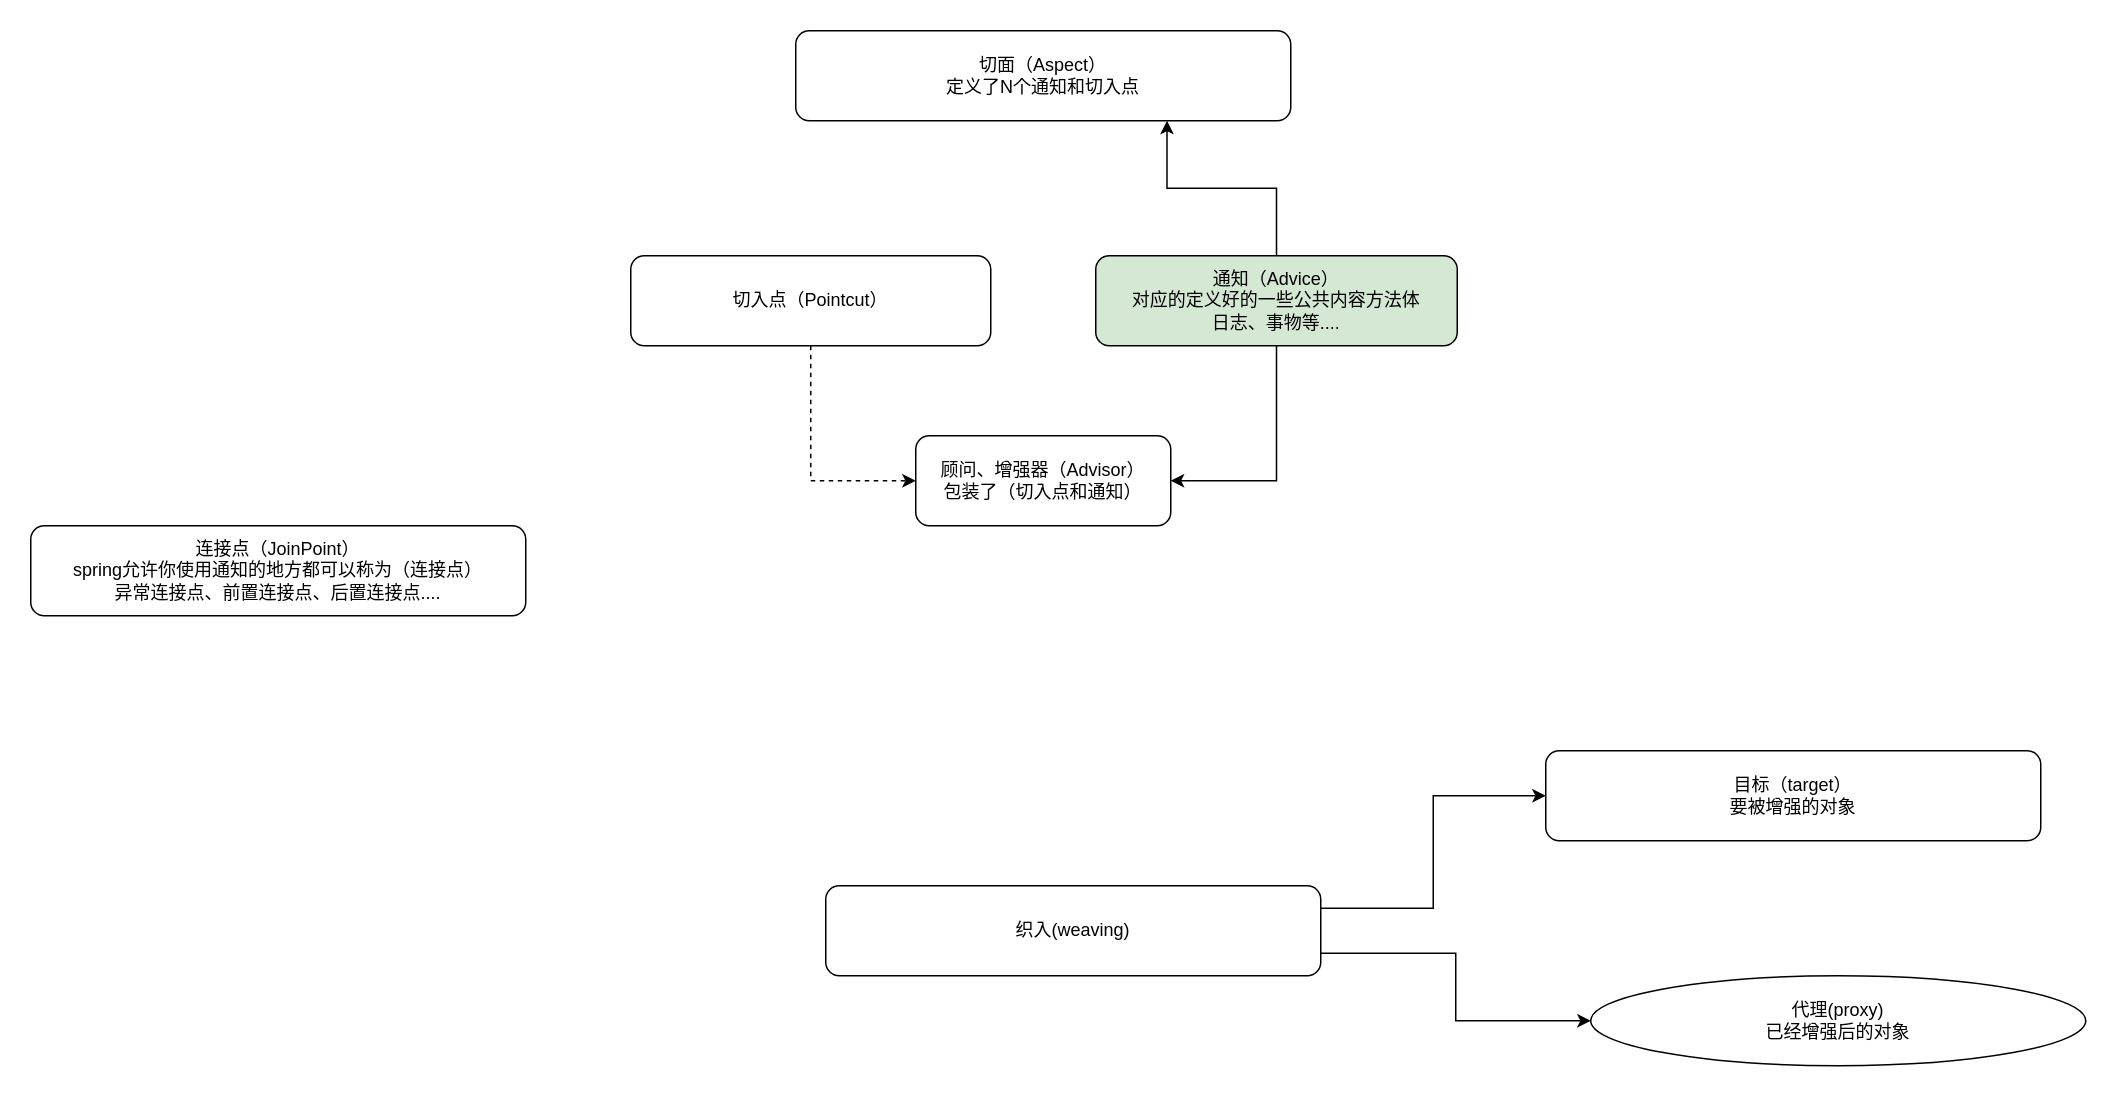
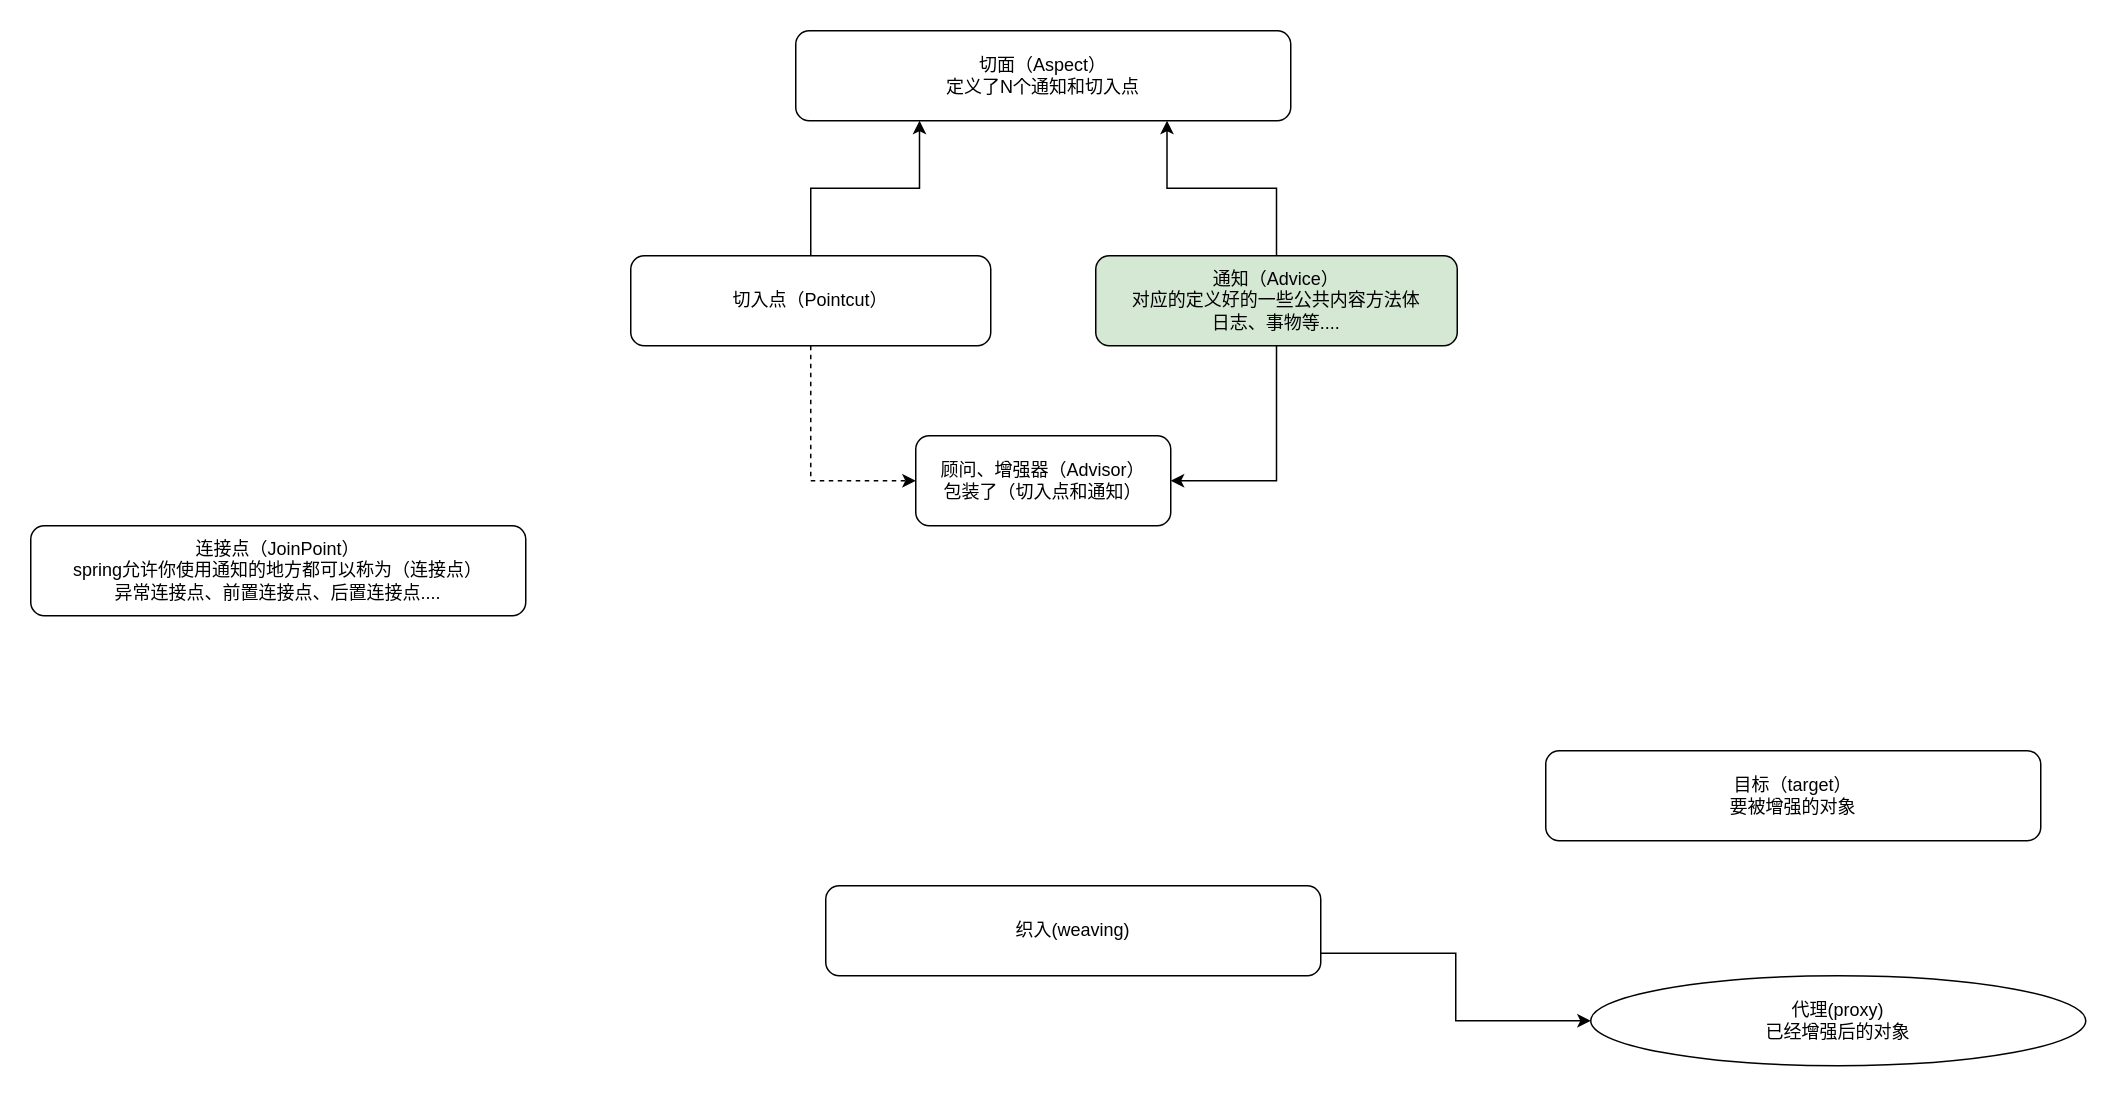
none -> (860, 188)
(1433, 857) -> none
